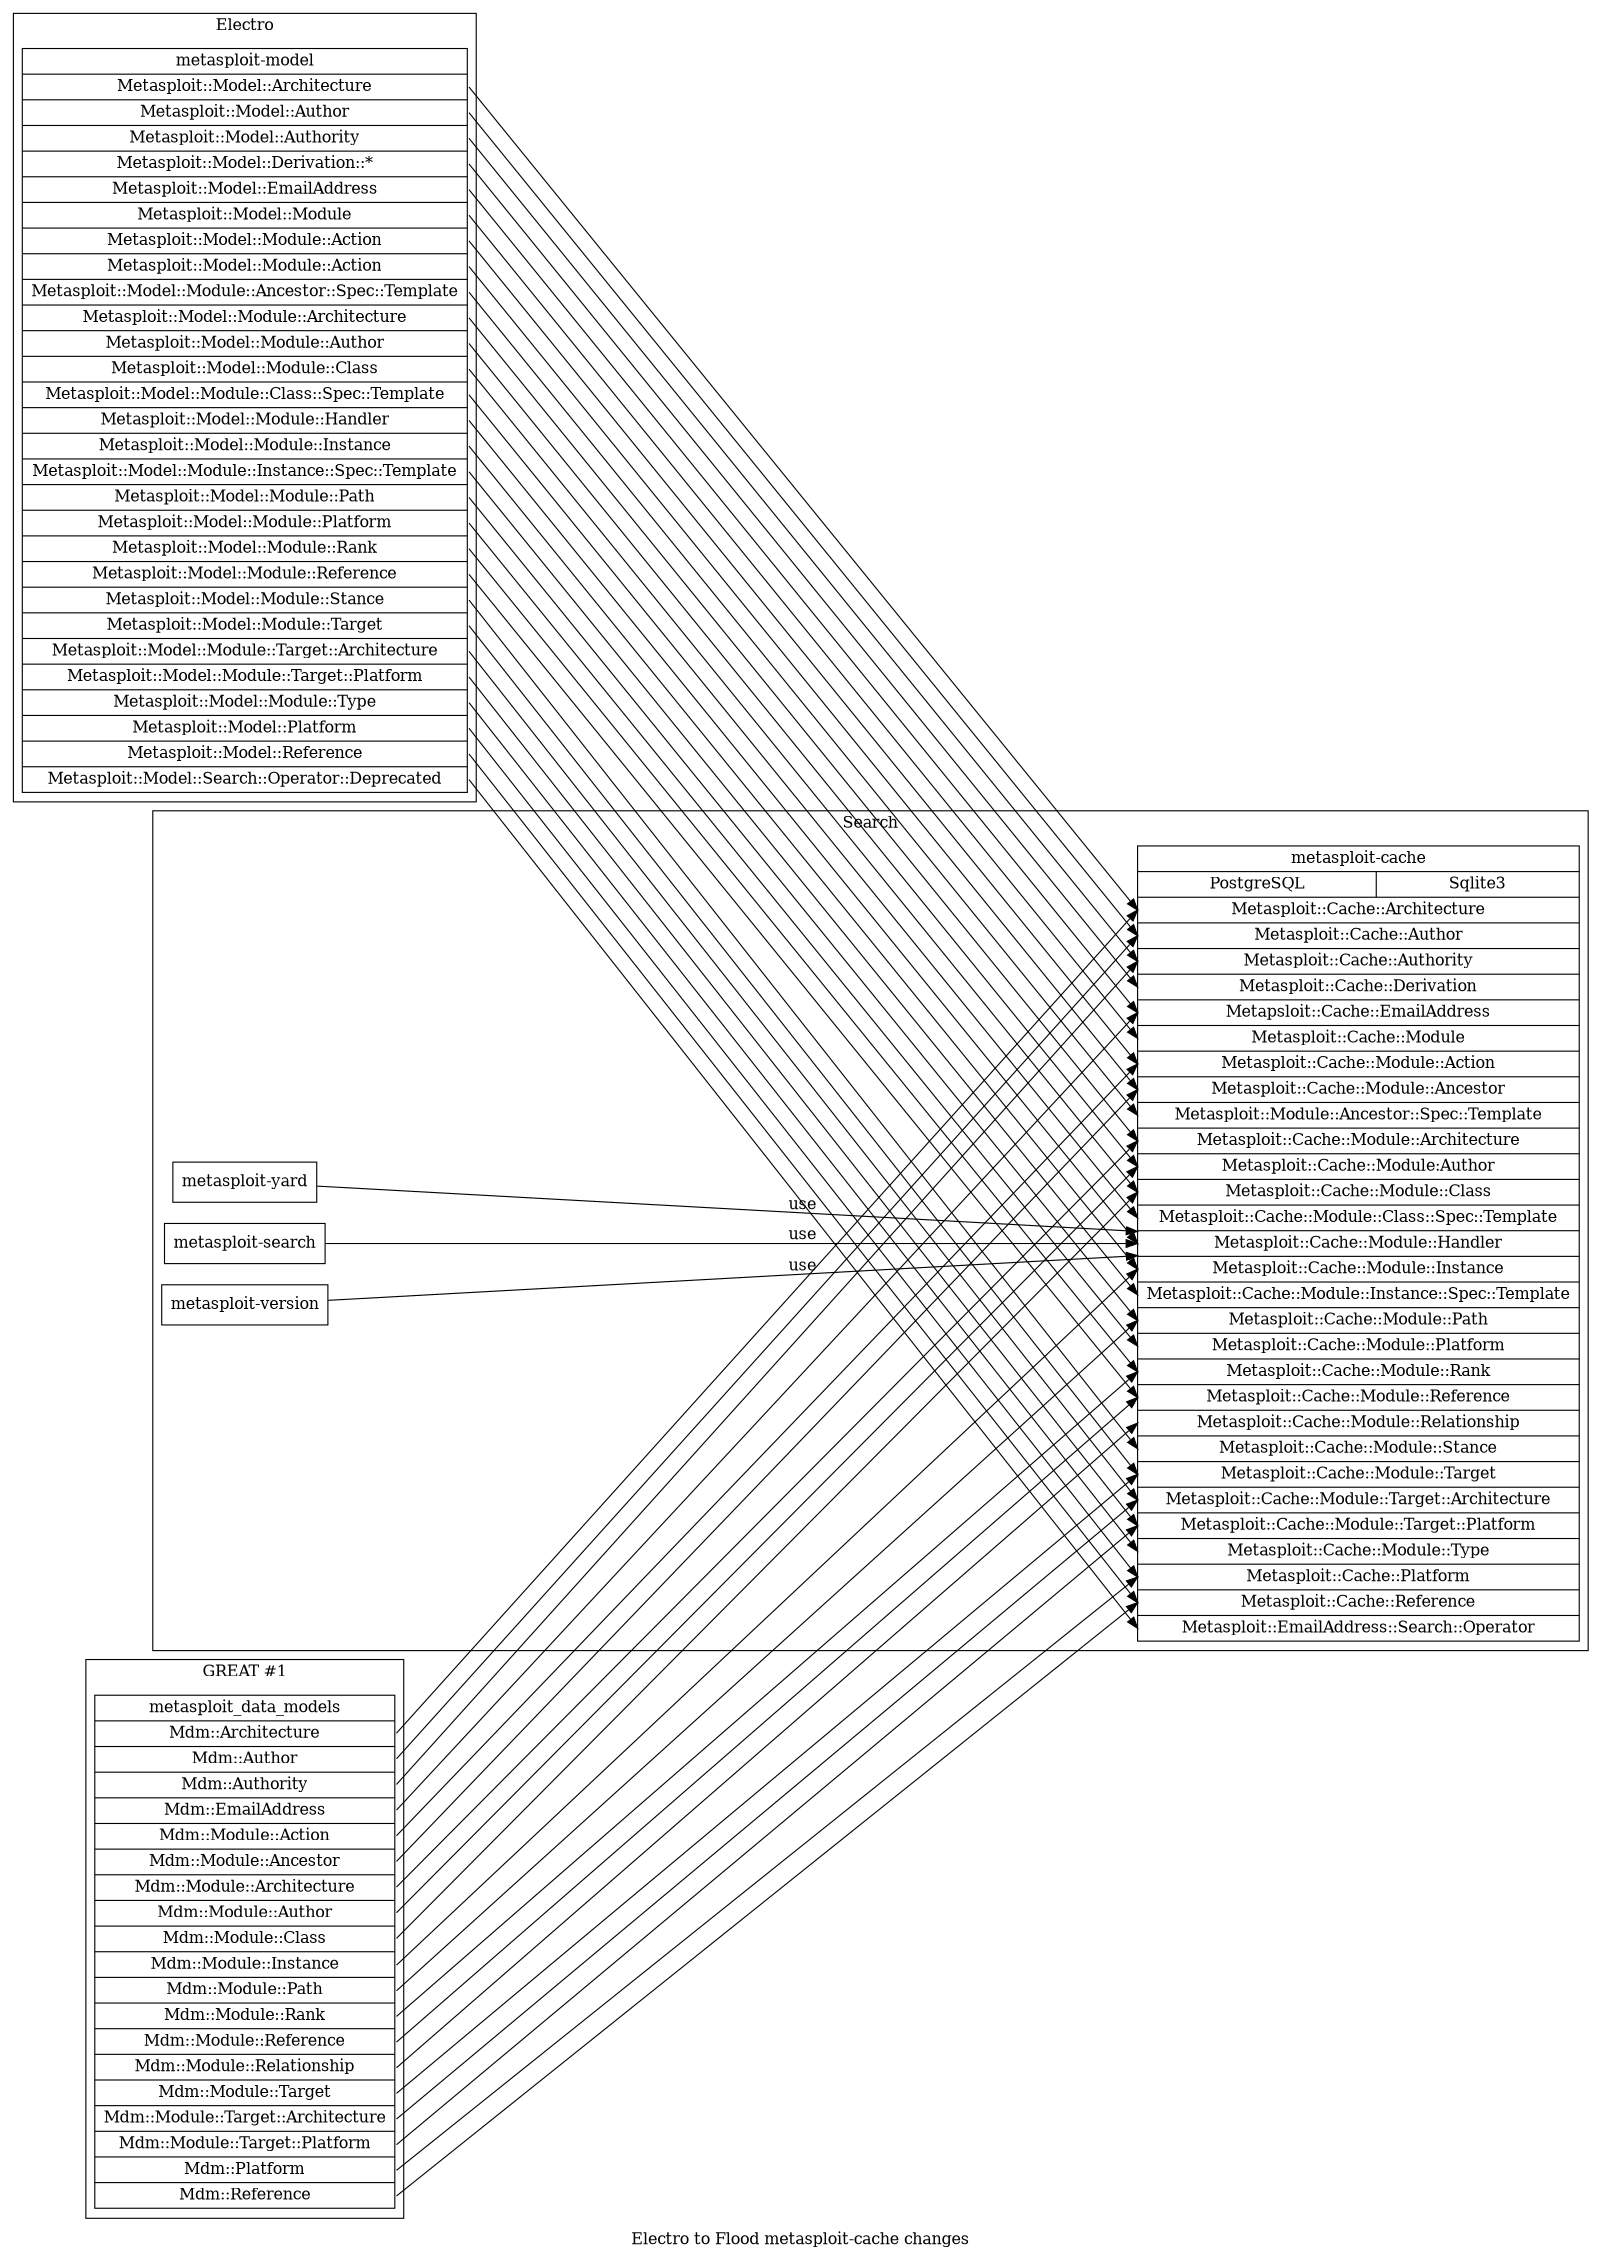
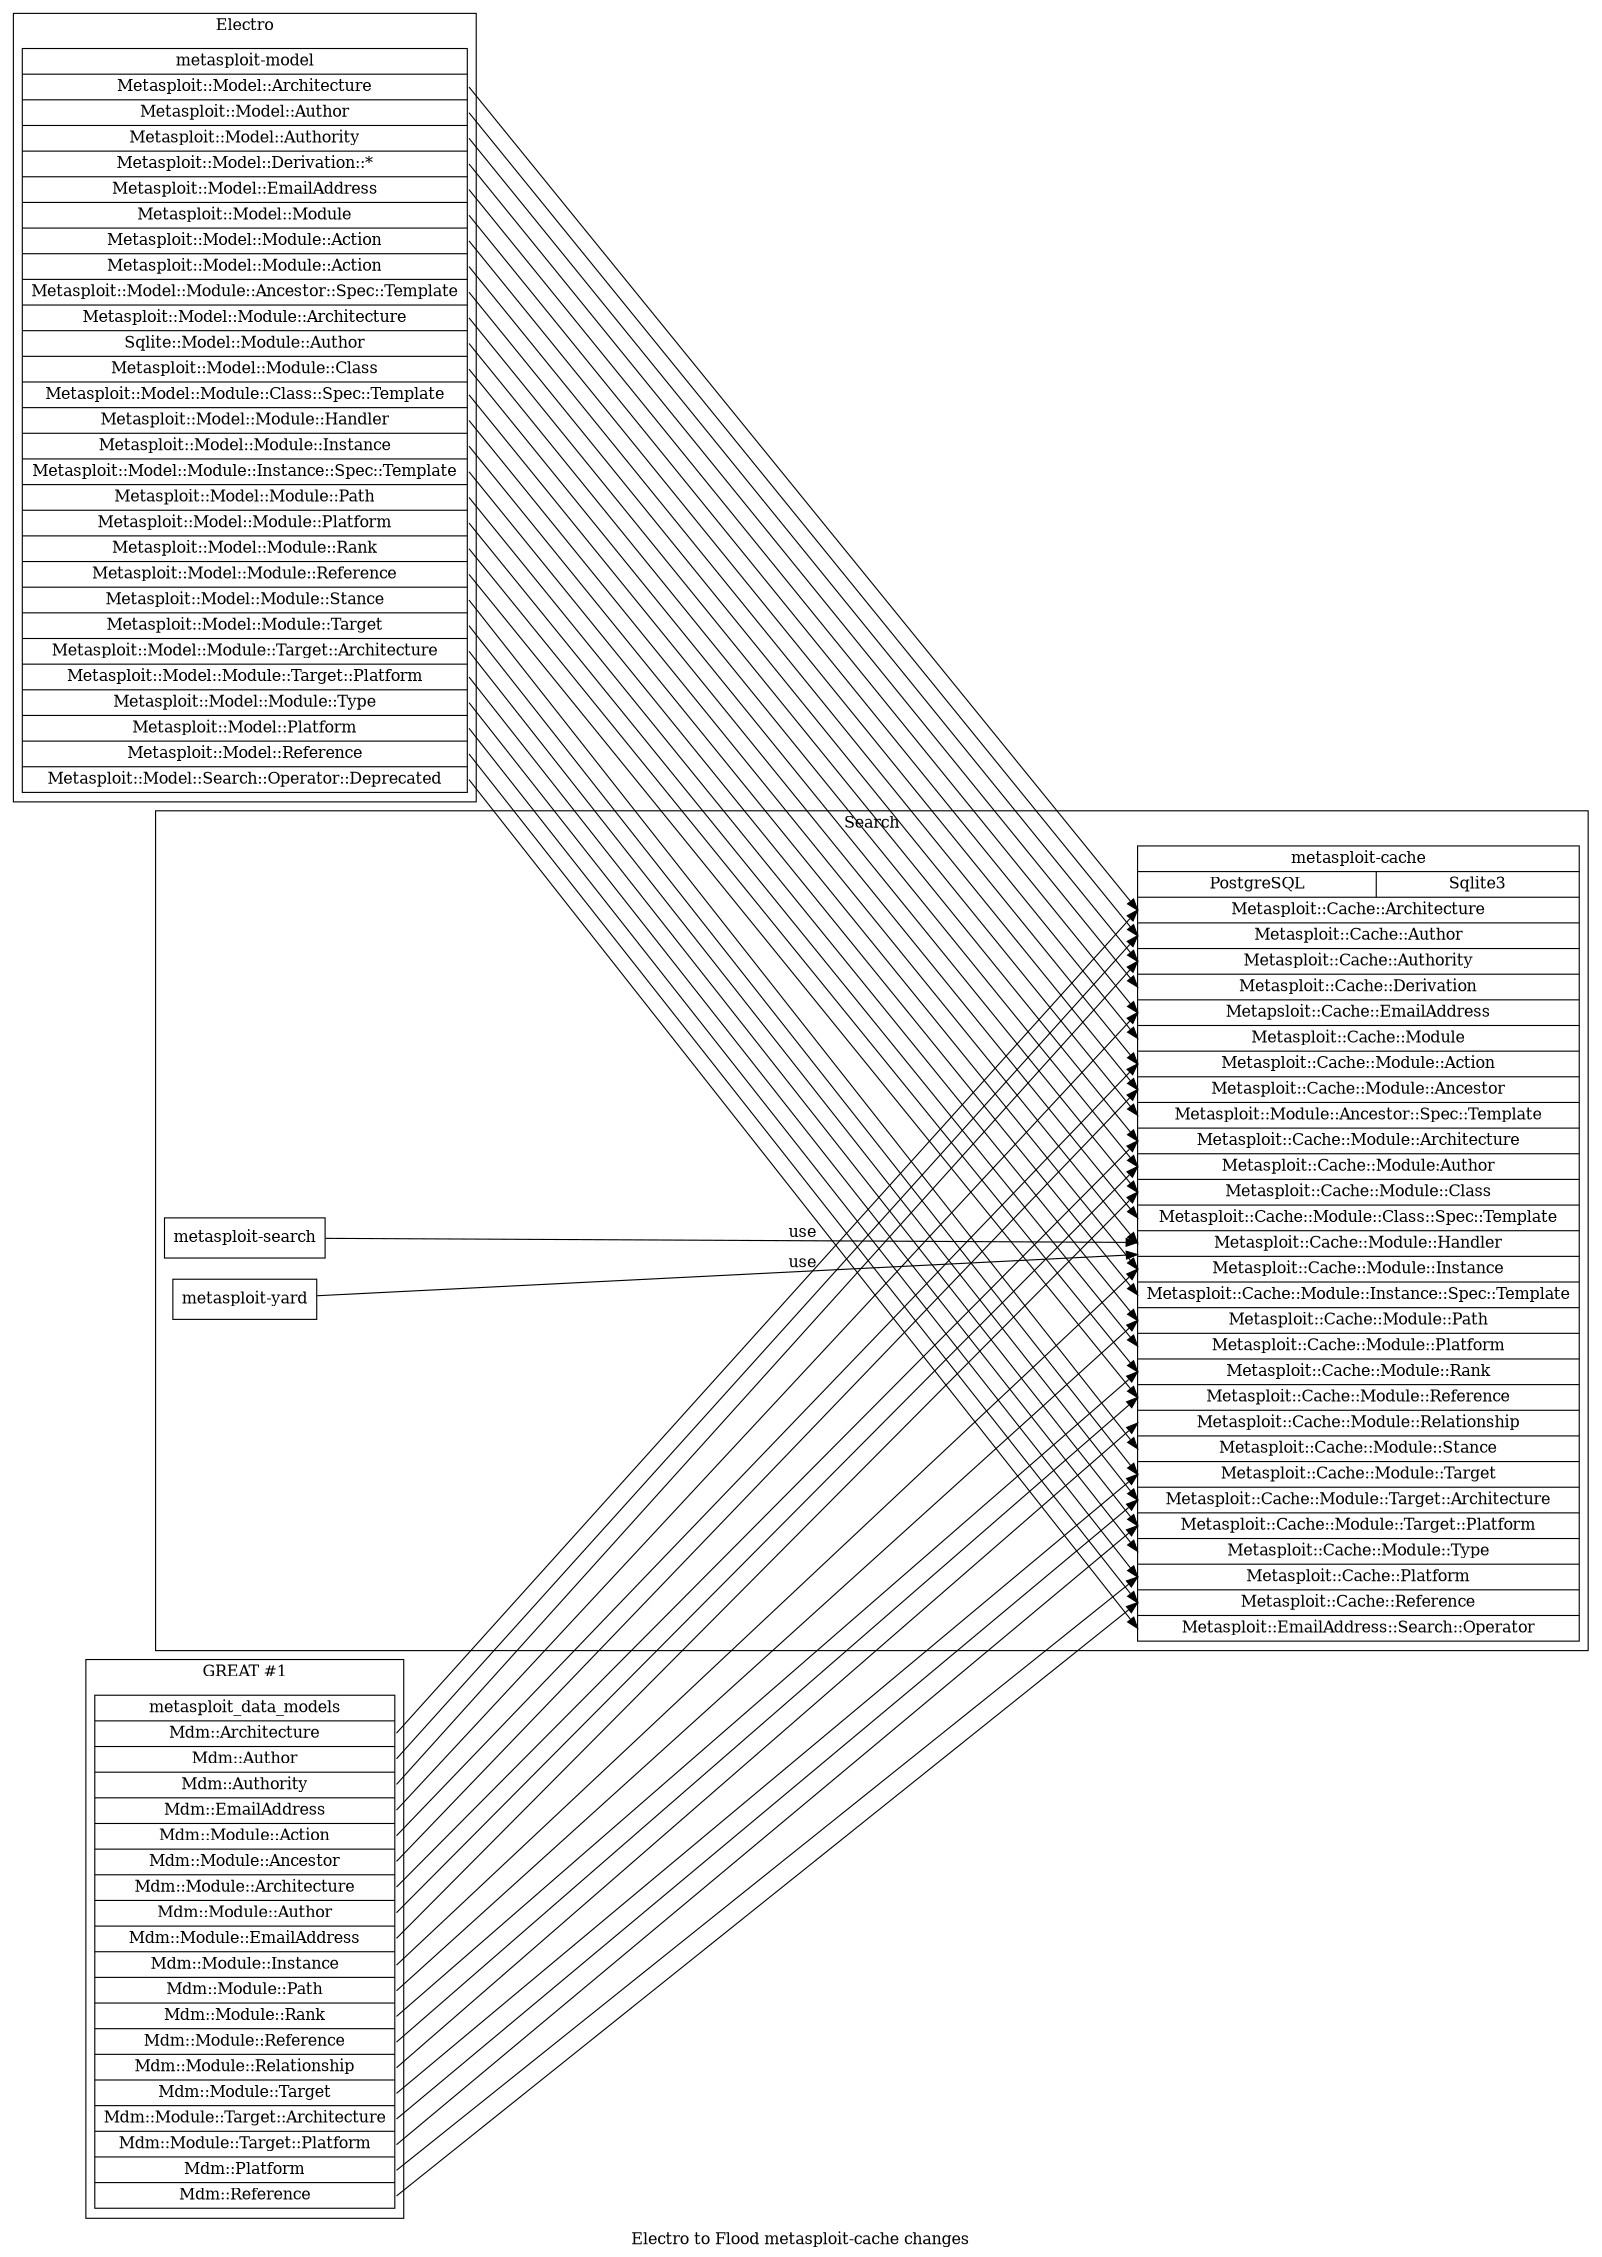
(245, 343) -> (245, 343)
(245, 1305) -> none
(245, 1938) -> (245, 1938)
